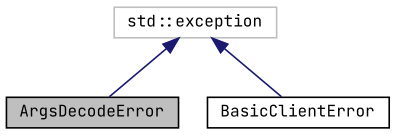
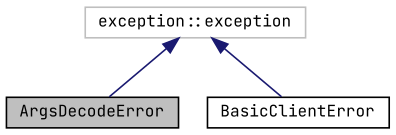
(195, 23) -> (195, 23)
